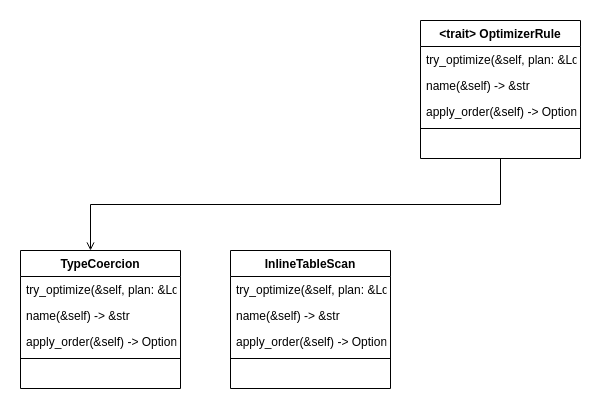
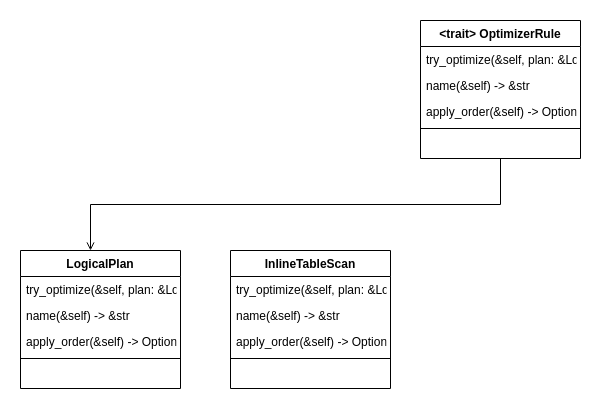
(100, 264) -> (100, 264)
